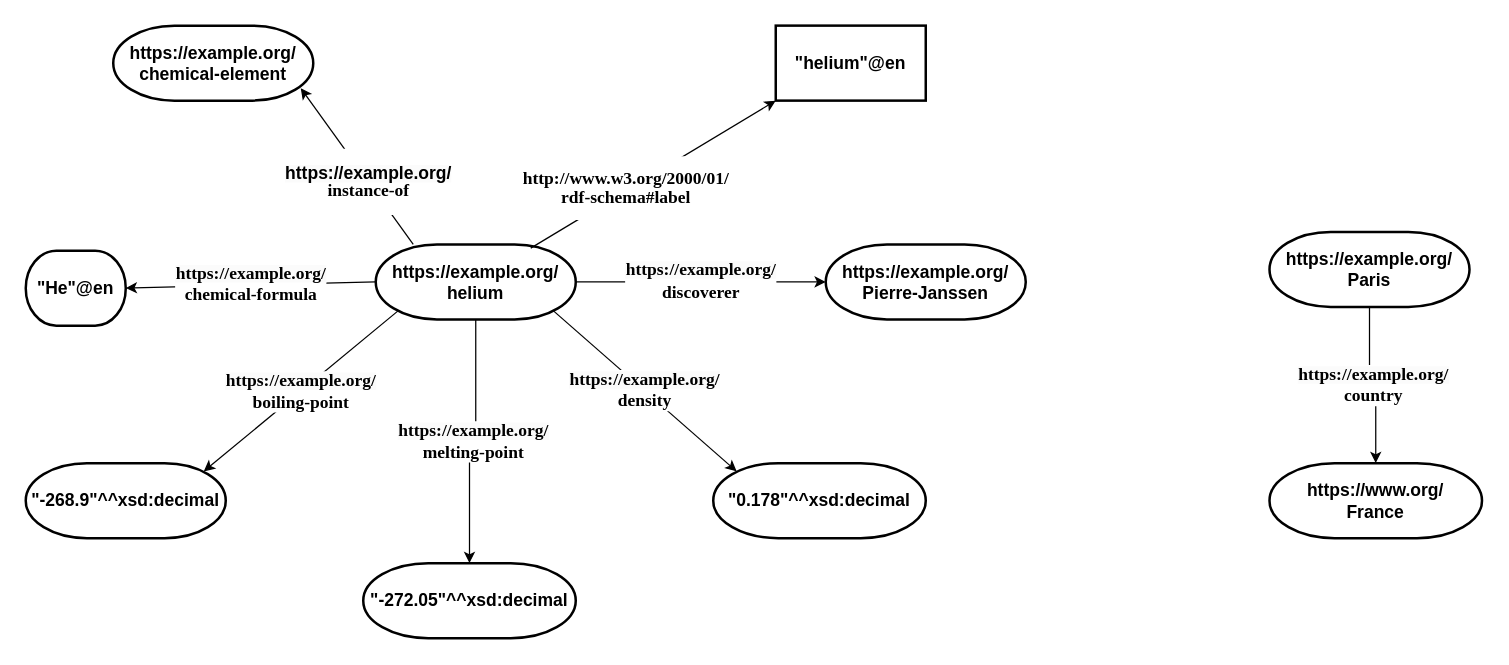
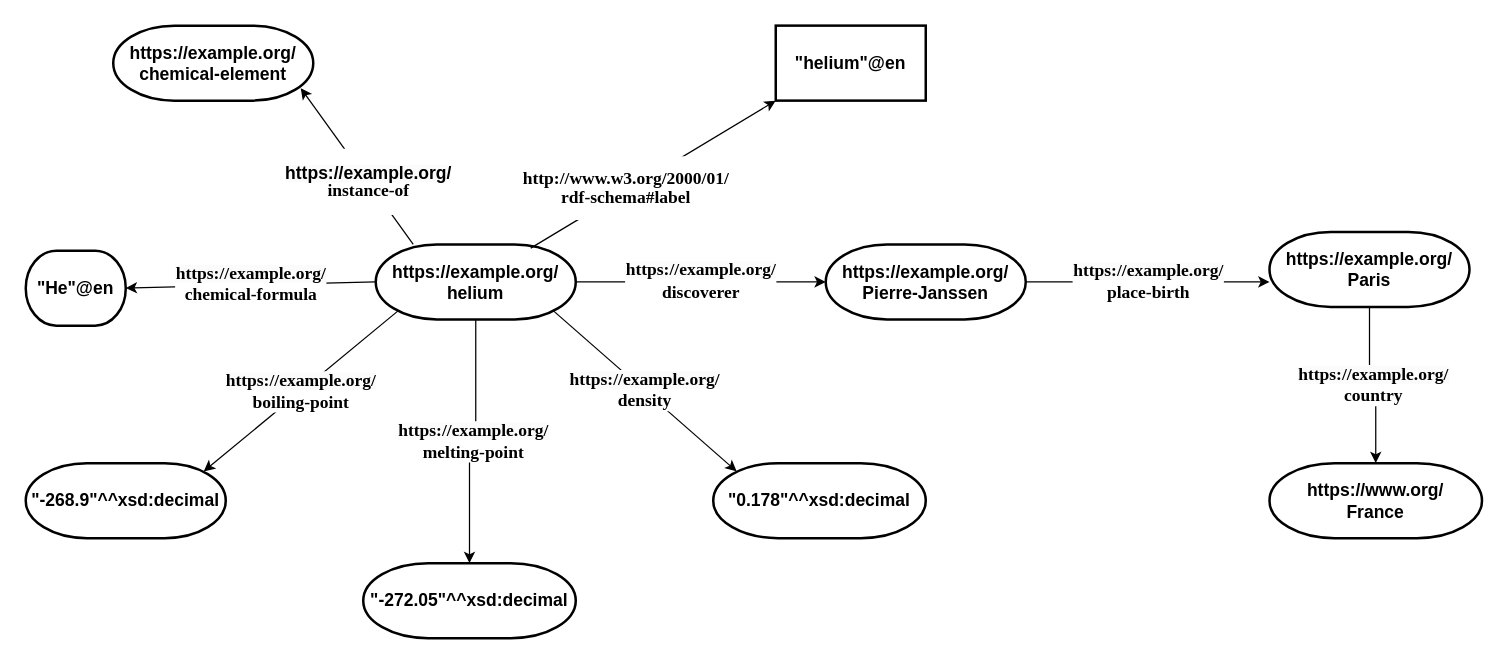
none -> (1049, 282)
